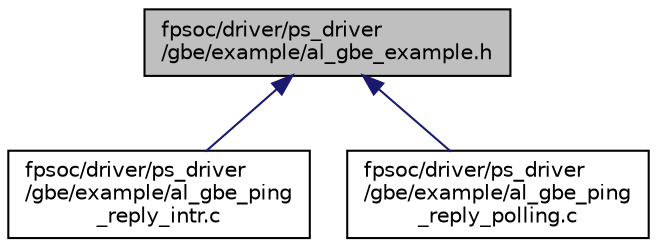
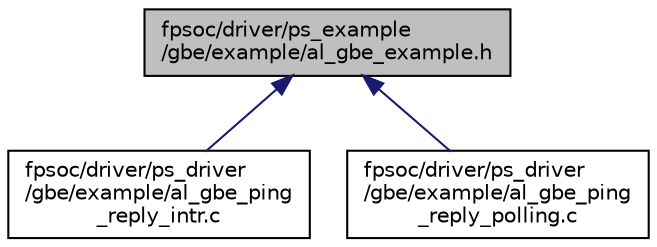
(327, 43) -> (327, 43)
